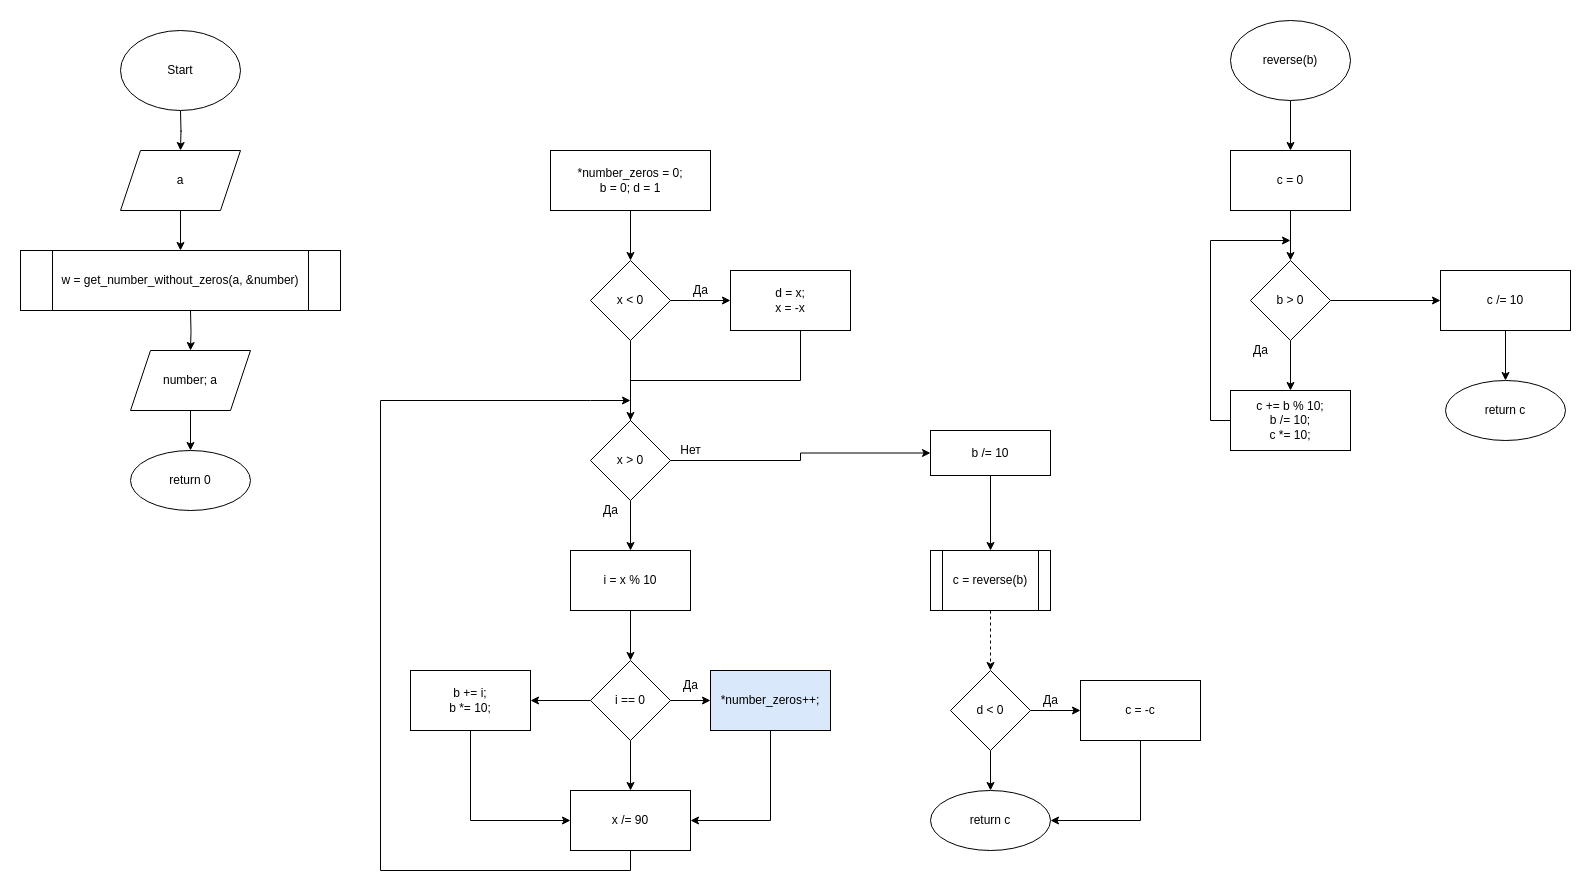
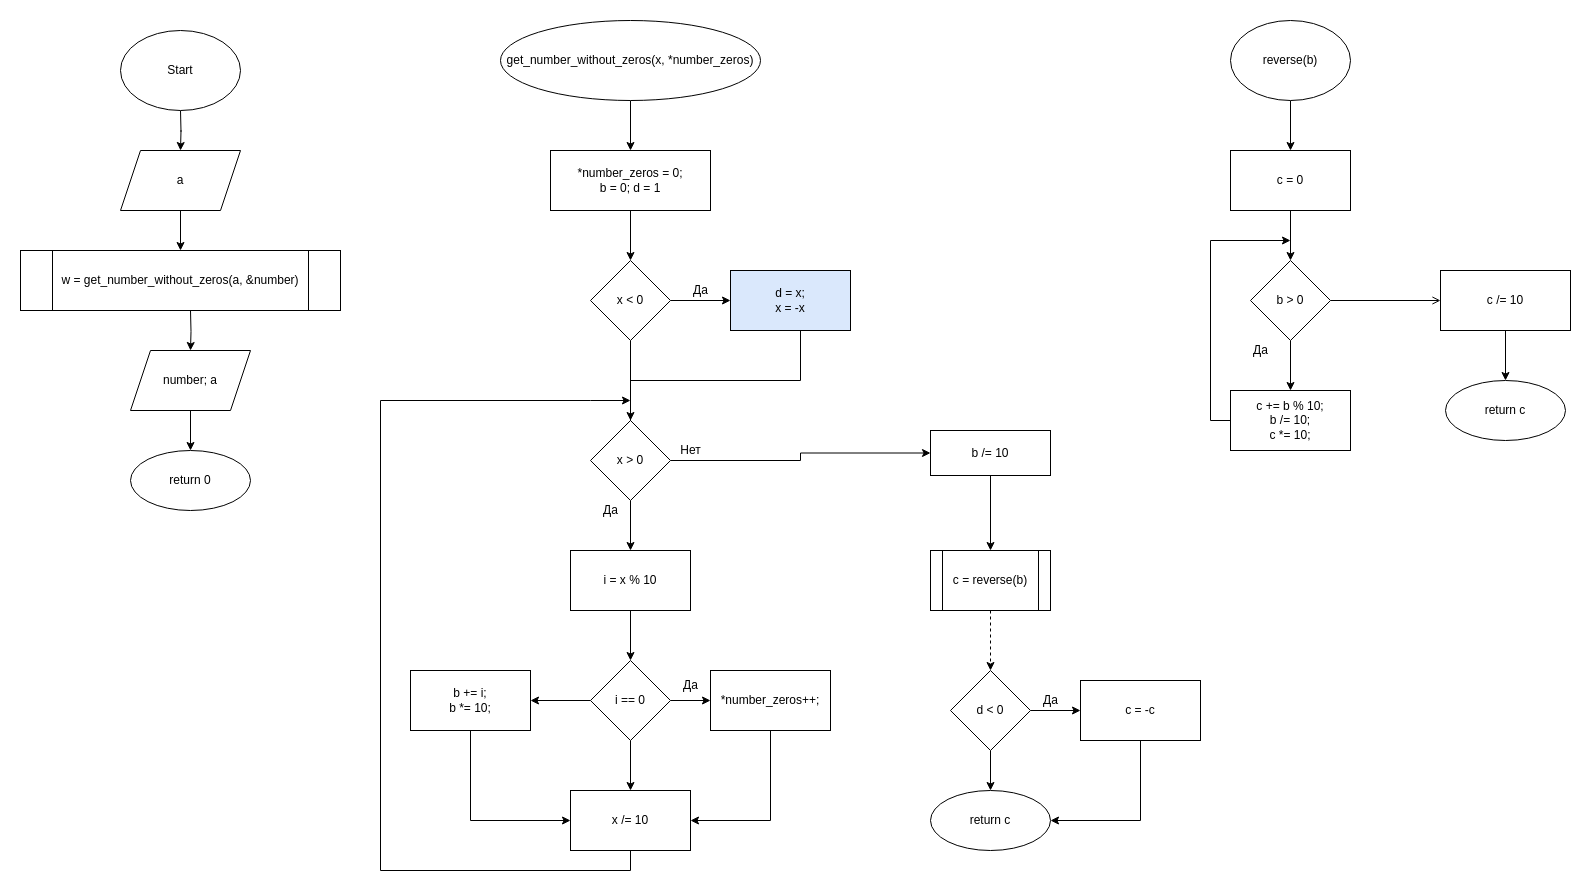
none -> (631, 61)
none -> (631, 122)
(791, 301) -> (791, 301)
(1432, 301) -> (1434, 301)
(771, 701) -> (771, 701)
(631, 821) -> (631, 821)
